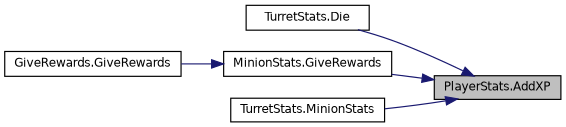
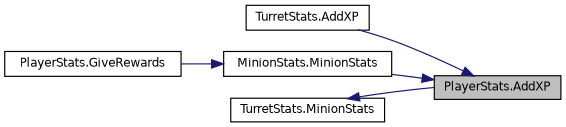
(308, 18) -> (308, 18)
(93, 64) -> (93, 64)
(308, 64) -> (308, 64)
(415, 105) -> (397, 92)
